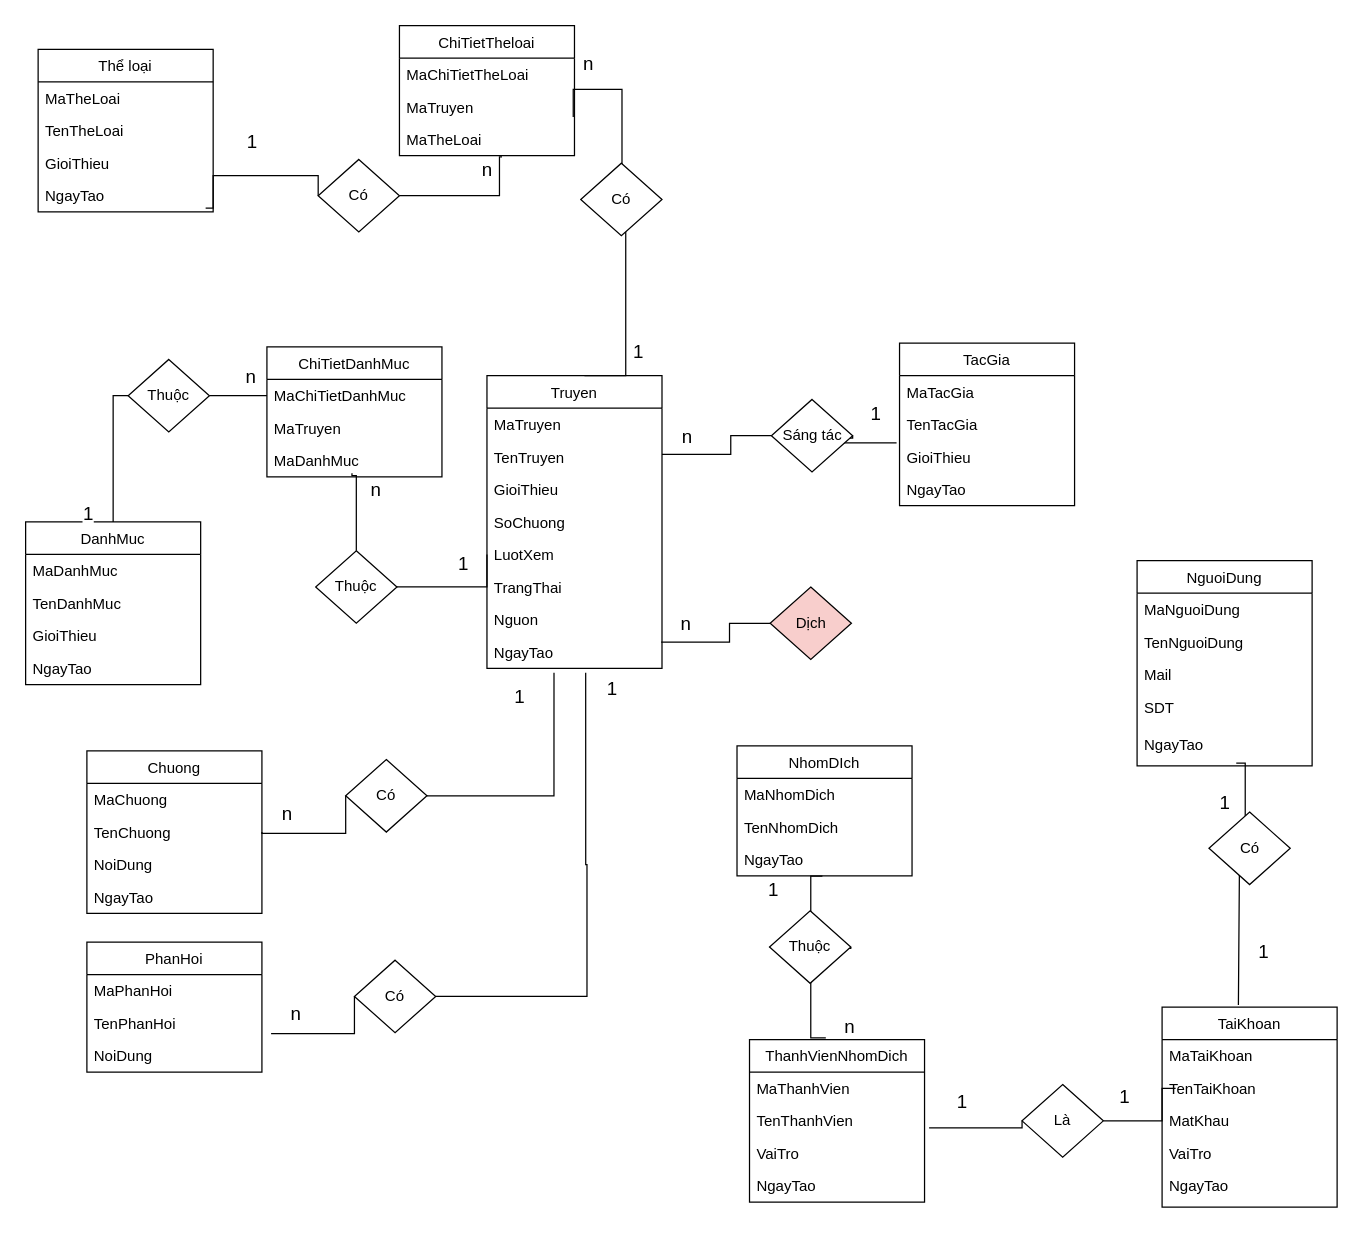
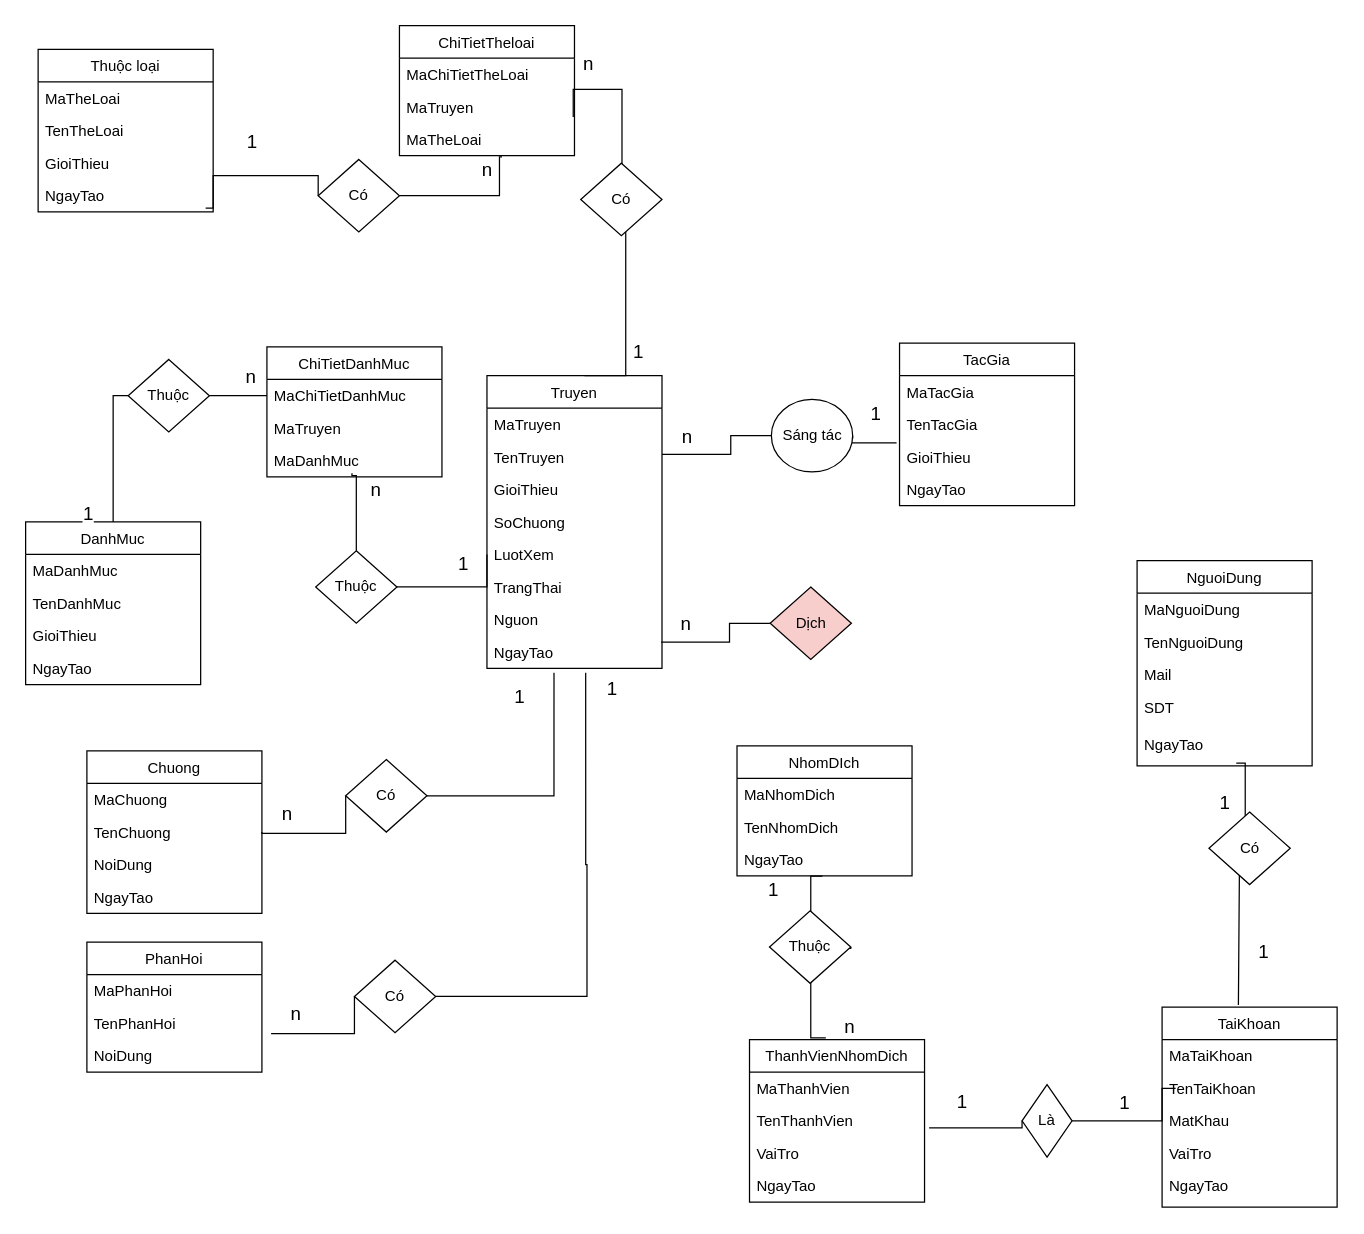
(125, 66) -> (125, 66)
(812, 436) -> (812, 436)
(1063, 1121) -> (1047, 1121)
